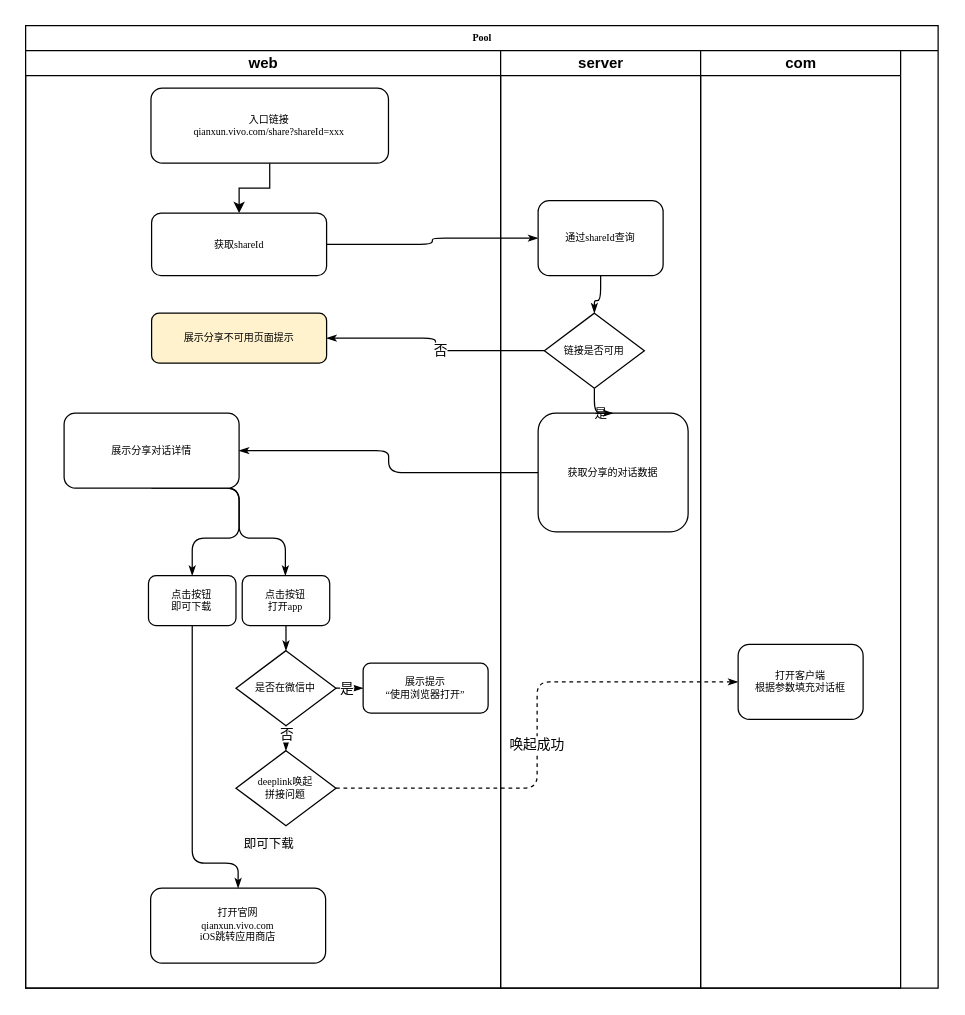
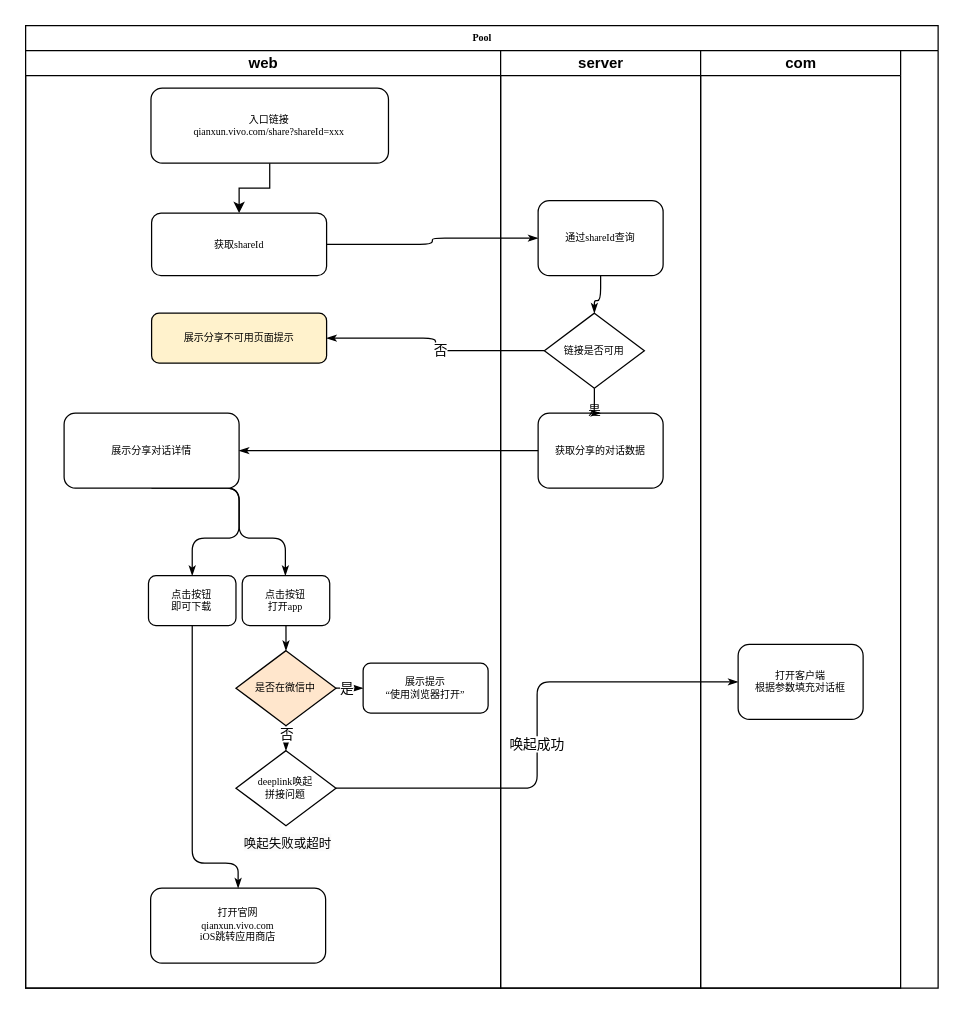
(613, 473) -> (601, 451)
(612, 682) -> (612, 682)
(286, 688) -> (286, 688)
(274, 843) -> (297, 843)
